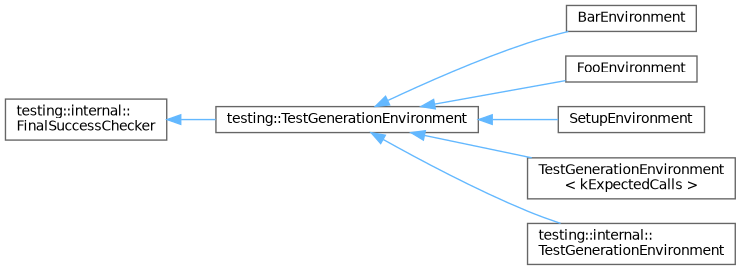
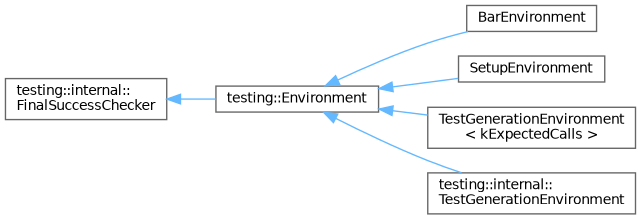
(631, 69) -> none
(347, 120) -> (297, 99)
